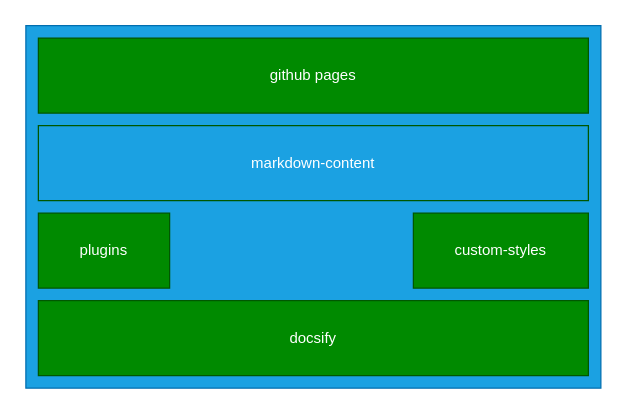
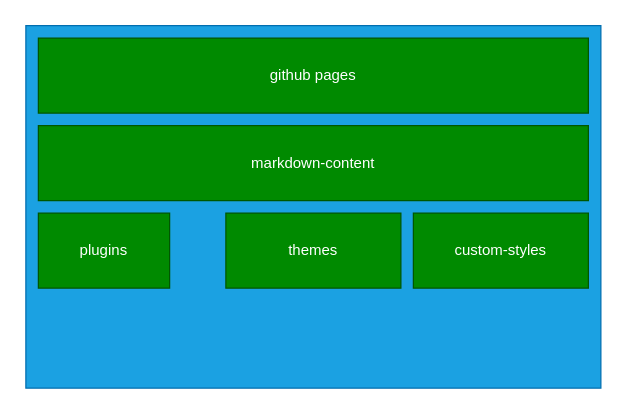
(313, 163) -> (313, 163)
none -> (313, 251)
(313, 338) -> none
